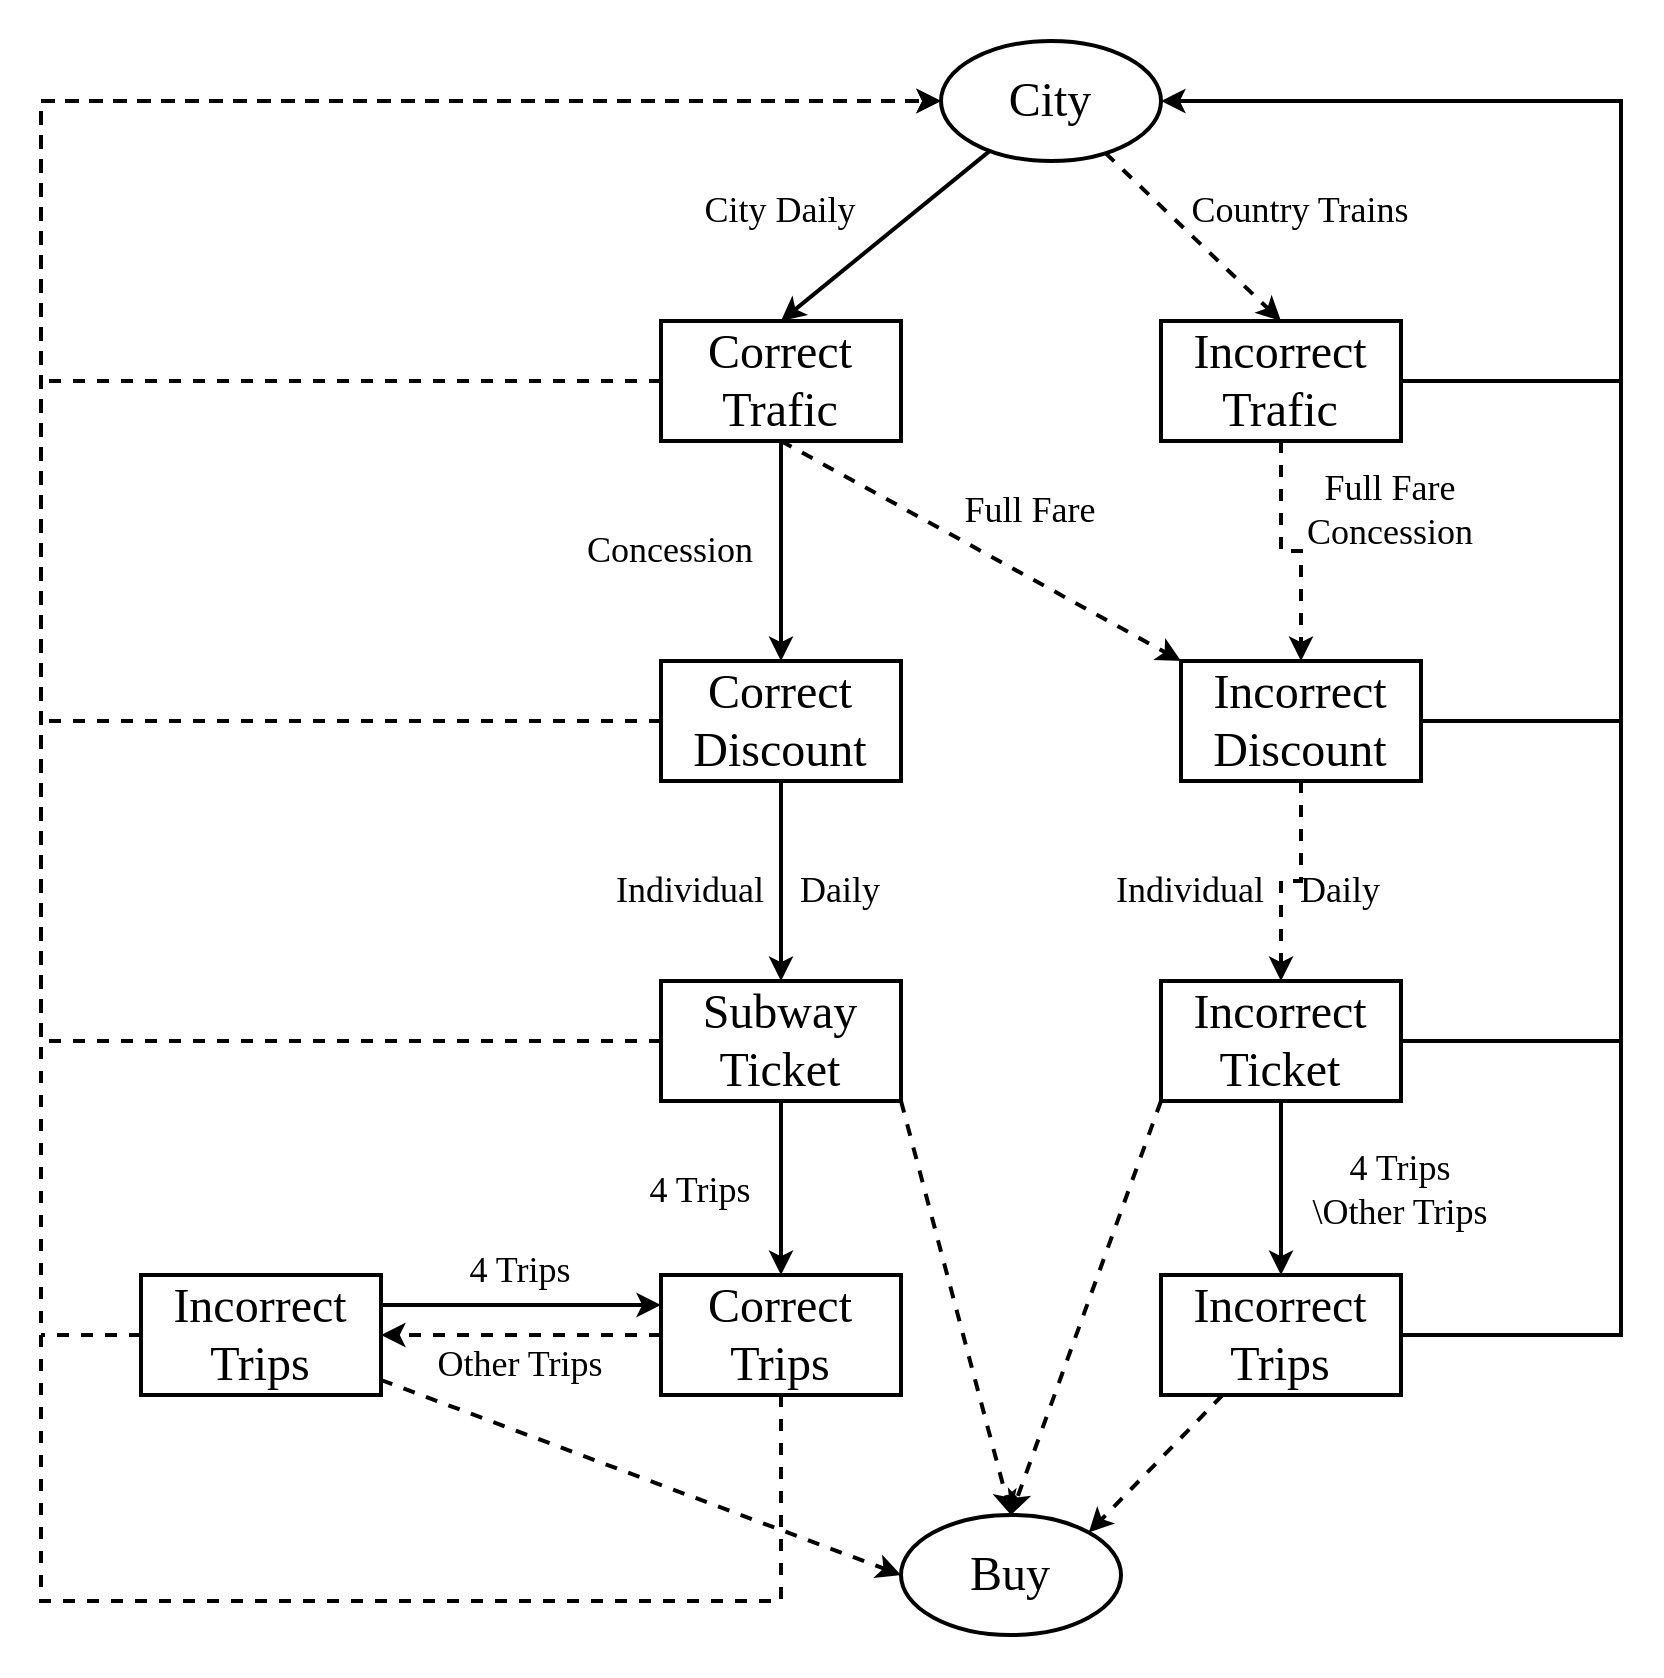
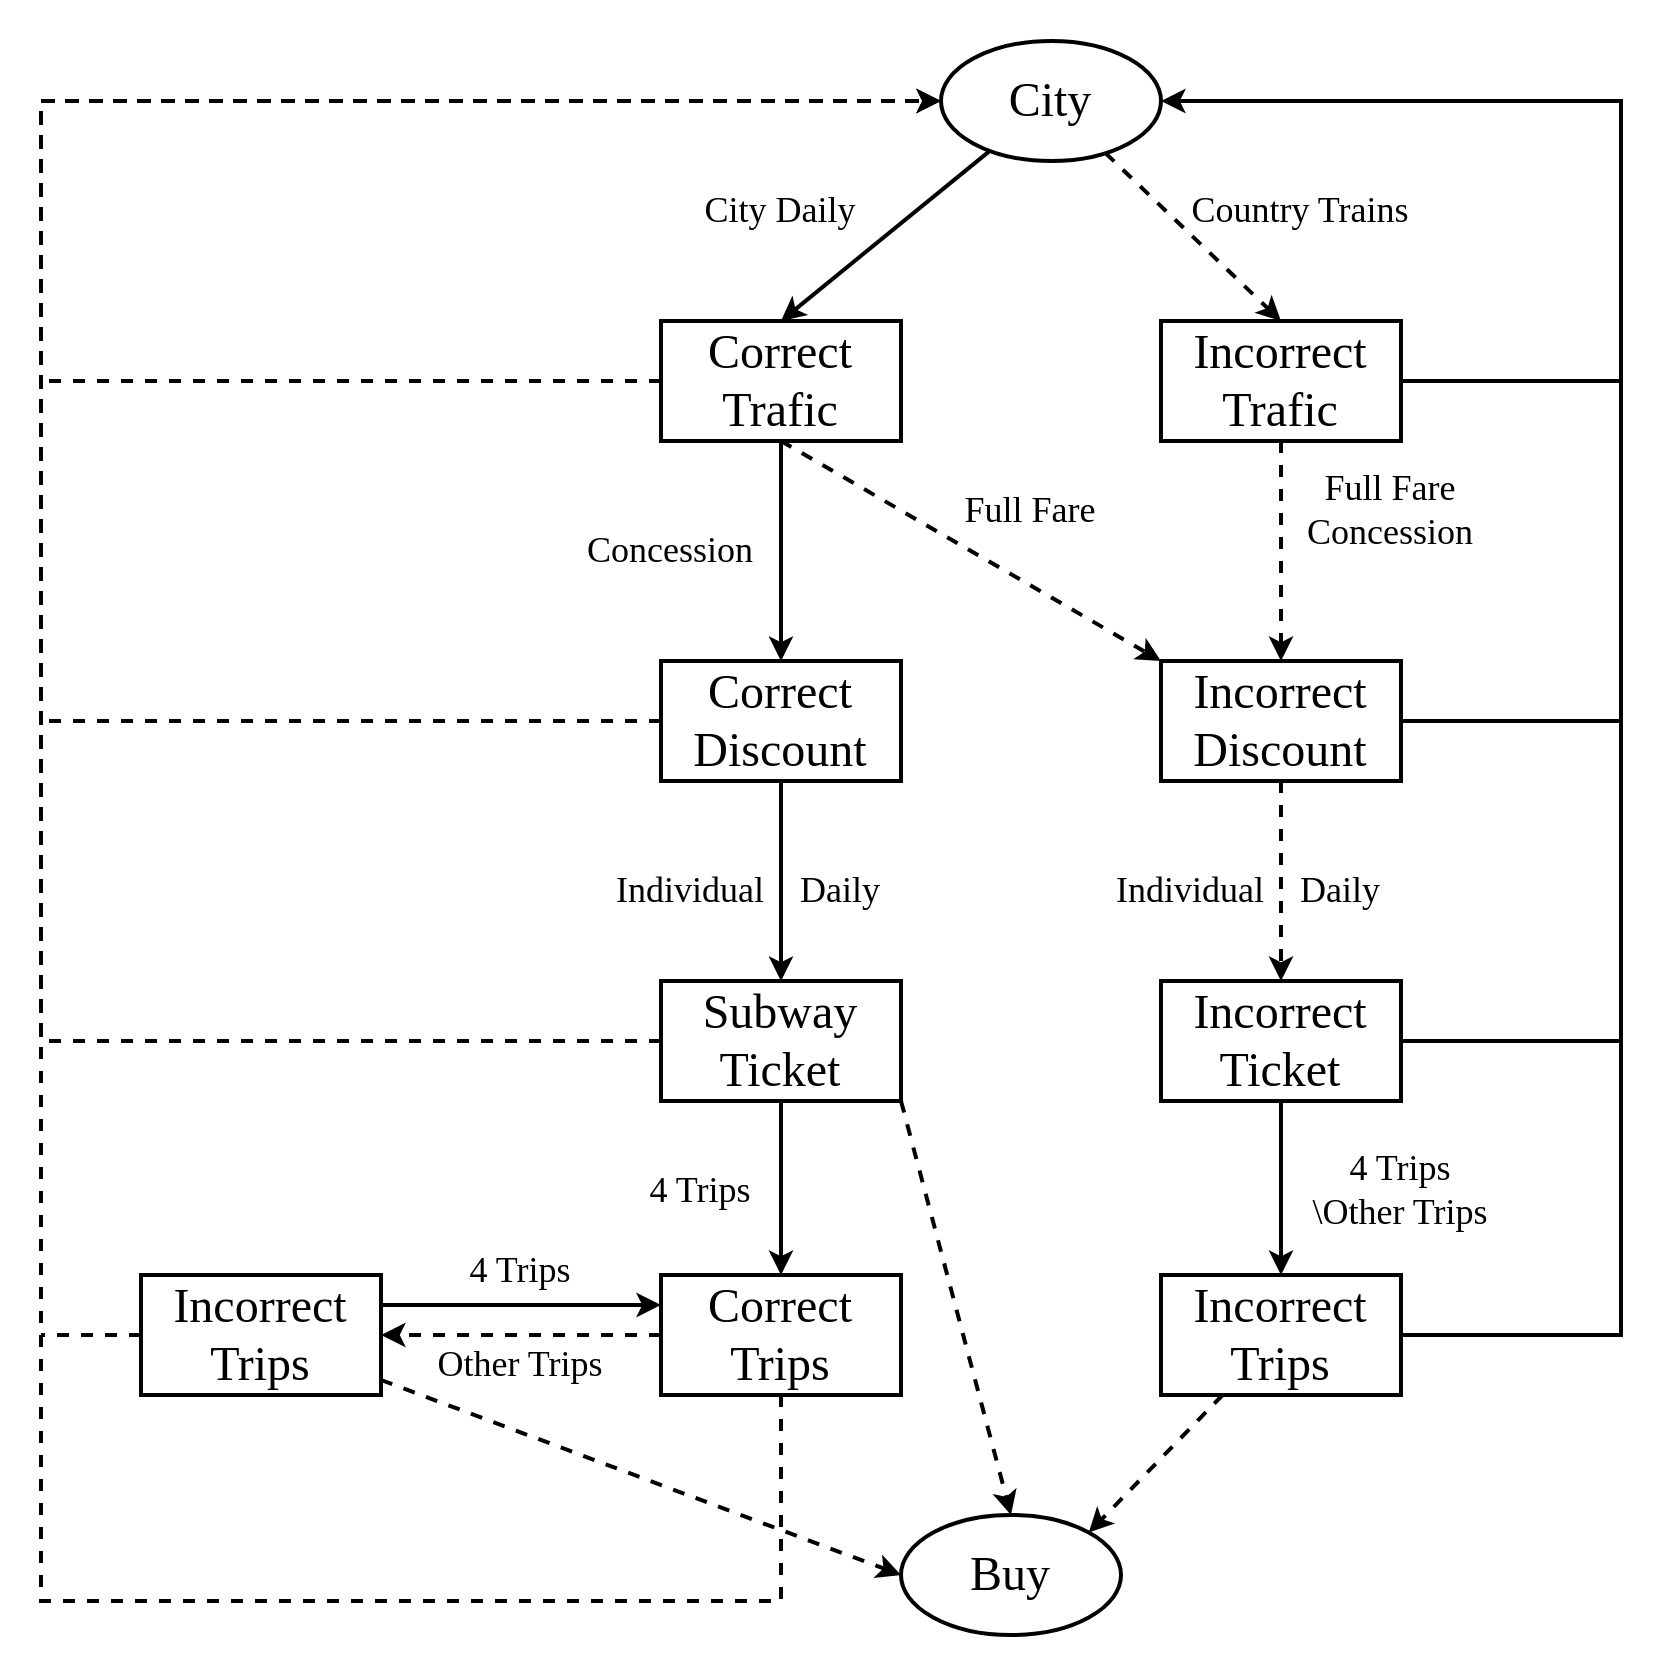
(1301, 721) -> (1281, 721)
(1023, 1482) -> none
